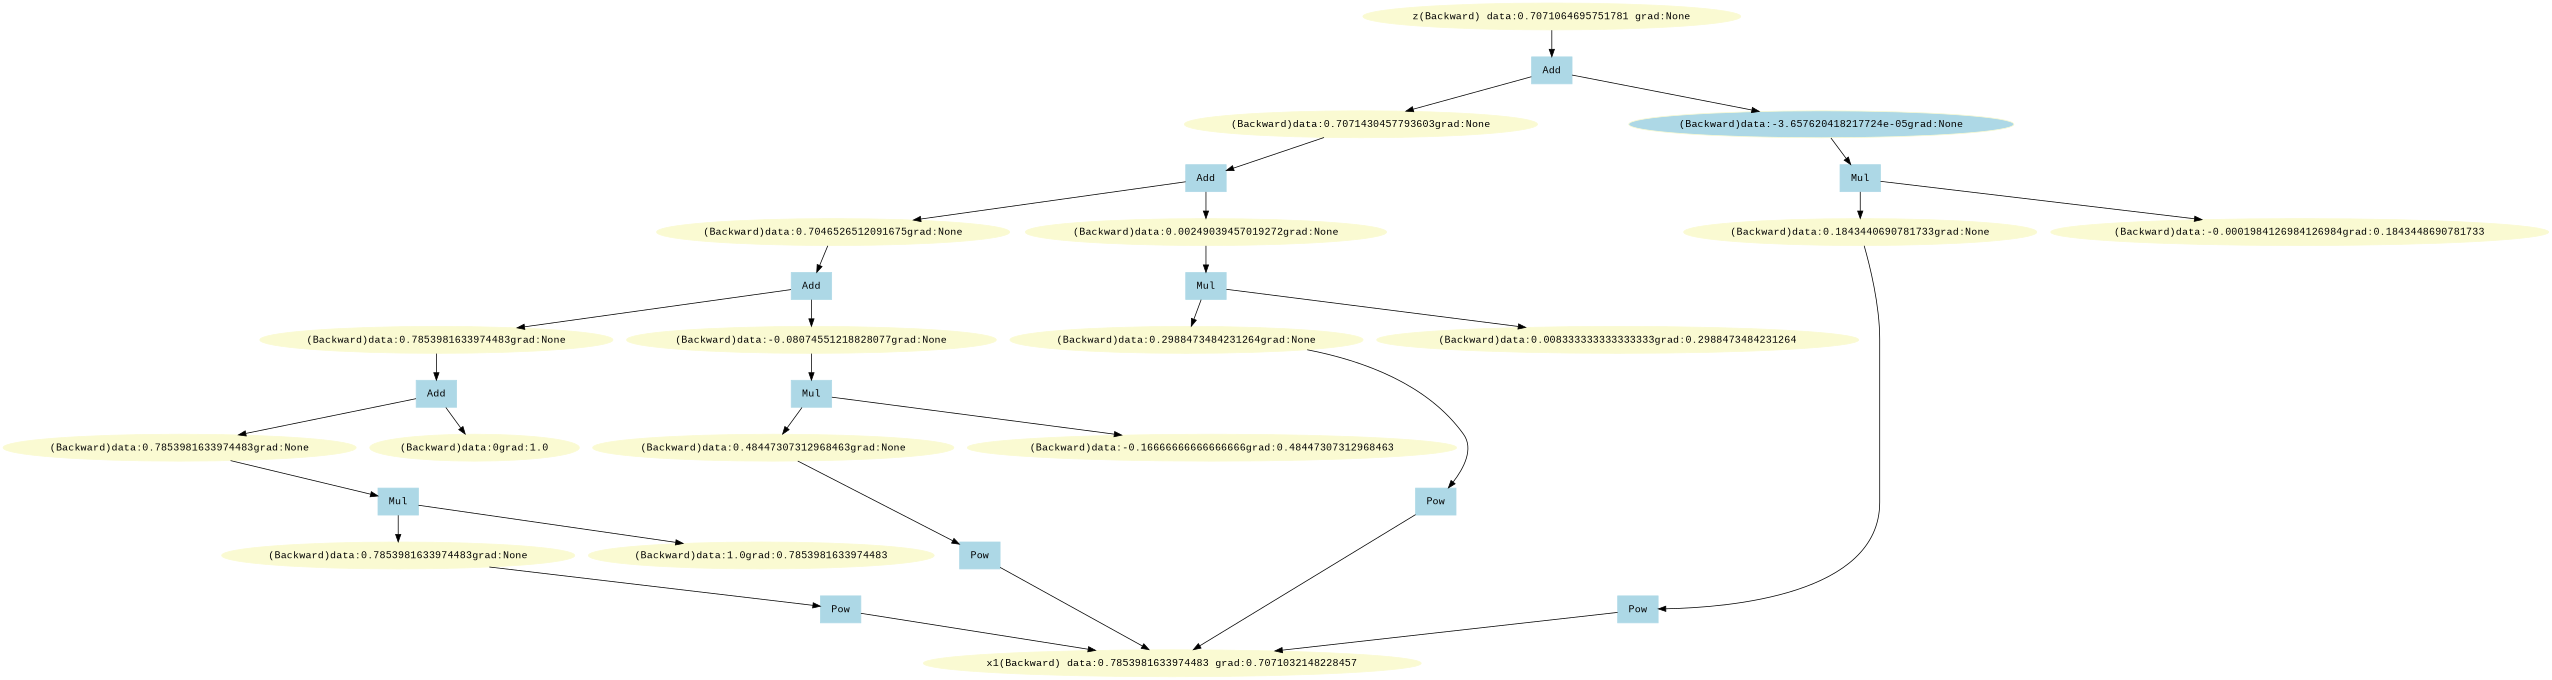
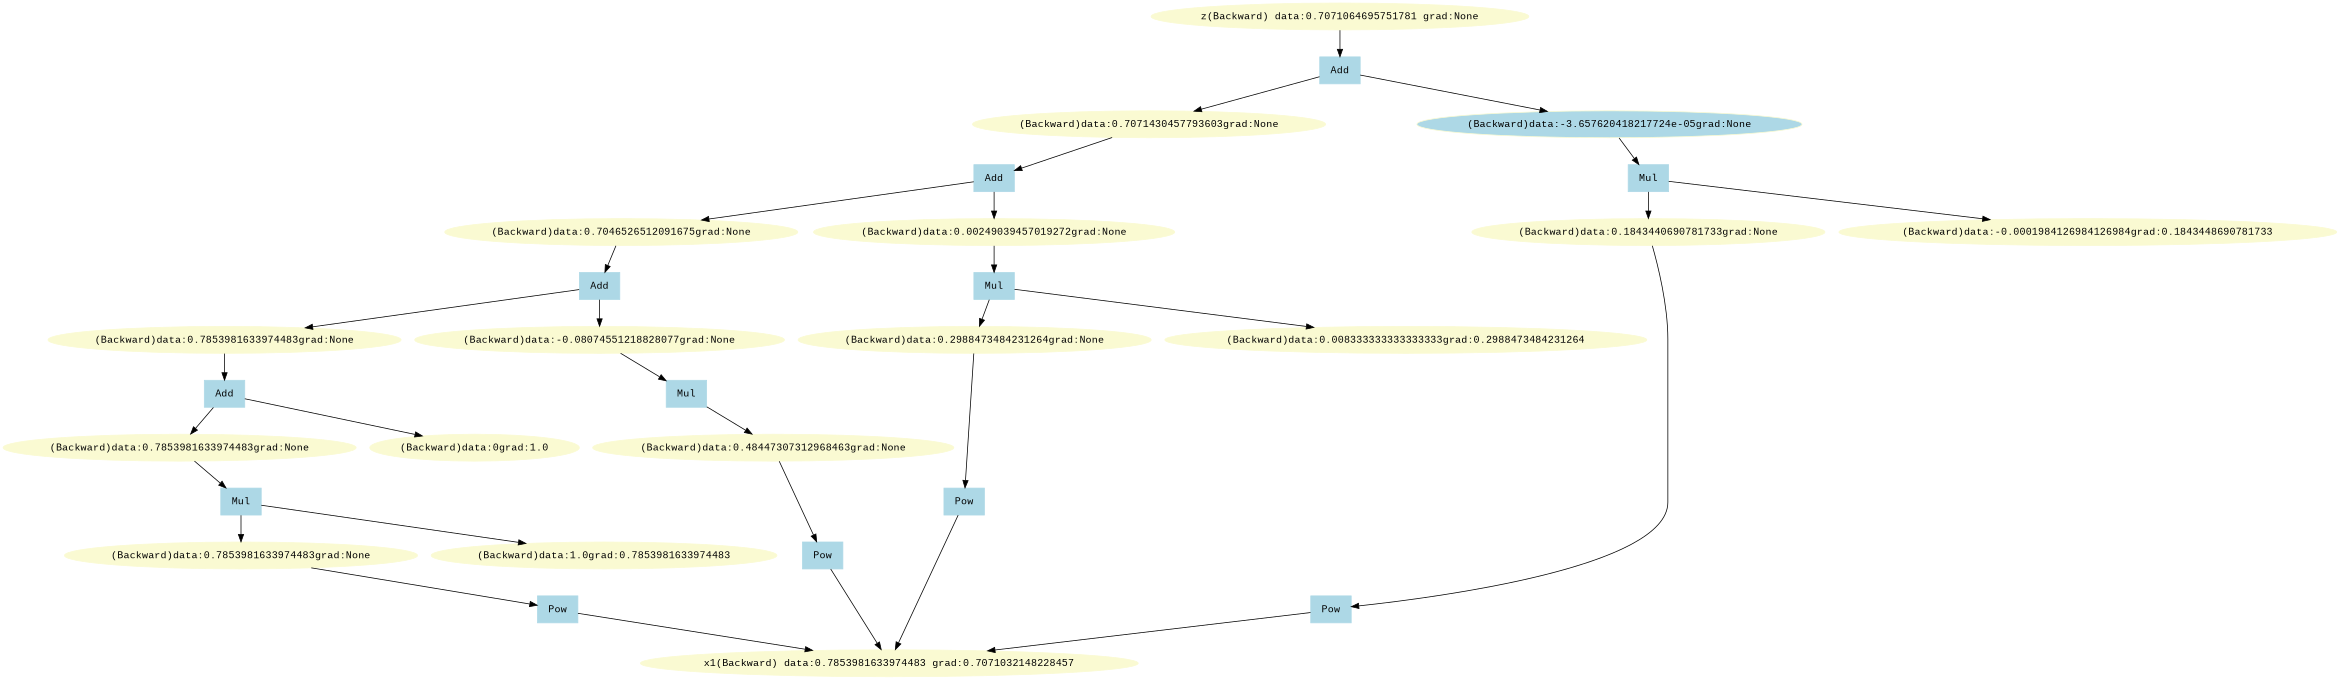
(1212, 448) -> none
